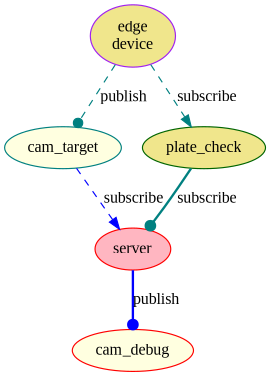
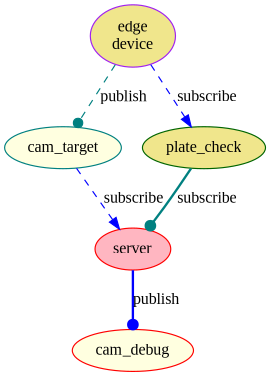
(168, 91) -> (168, 91)
